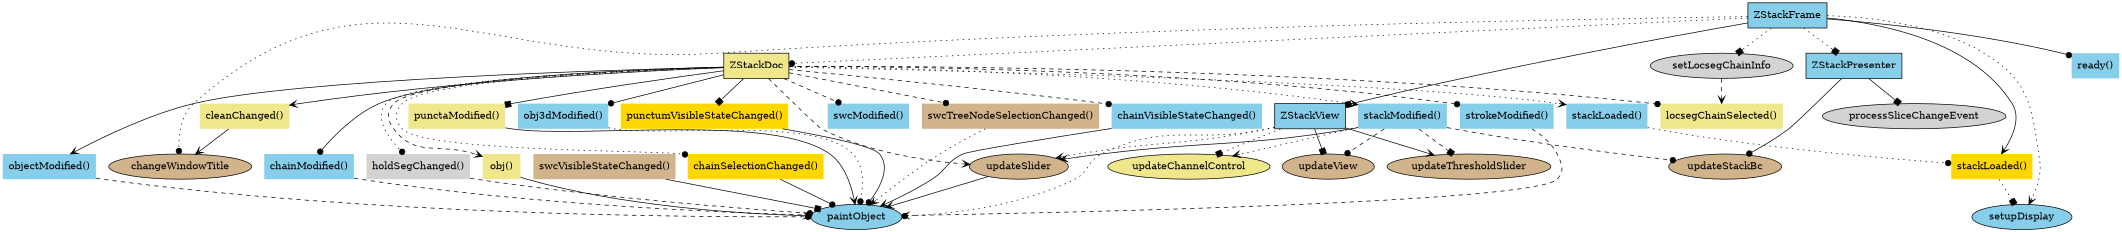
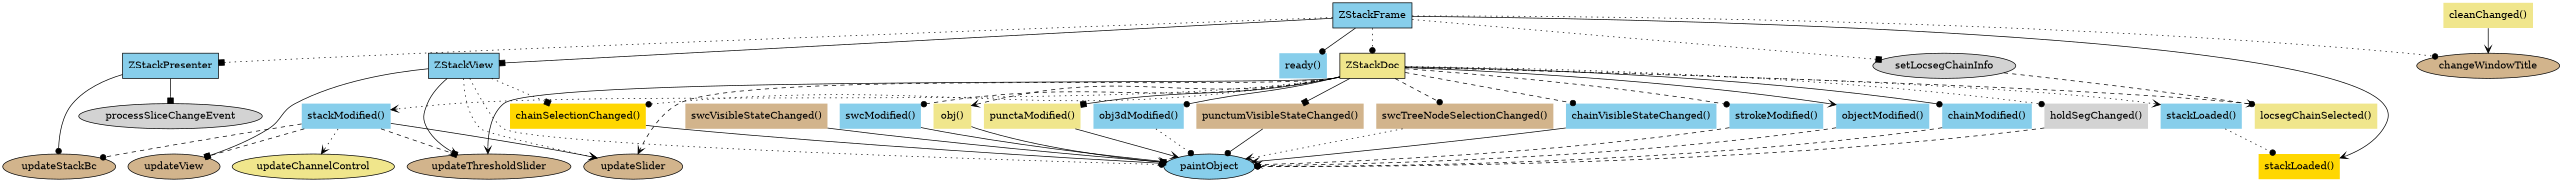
(403, 91) -> (765, 85)
(705, 116) -> (1280, 116)
(1263, 136) -> (518, 90)
(940, 191) -> (1016, 144)
(2022, 217) -> none
